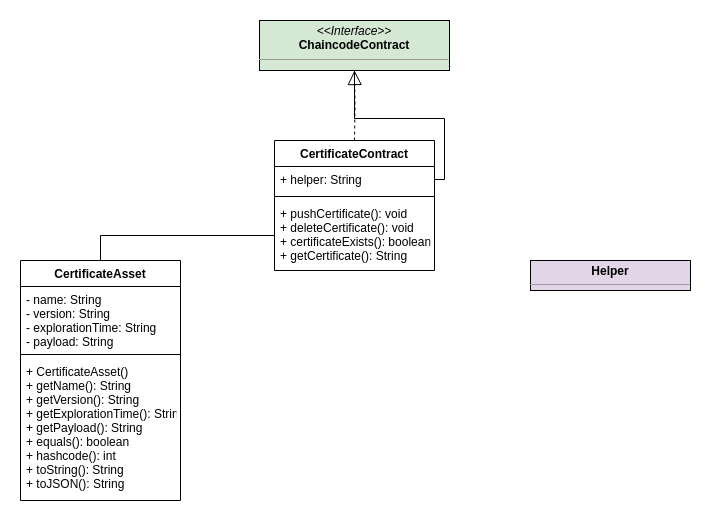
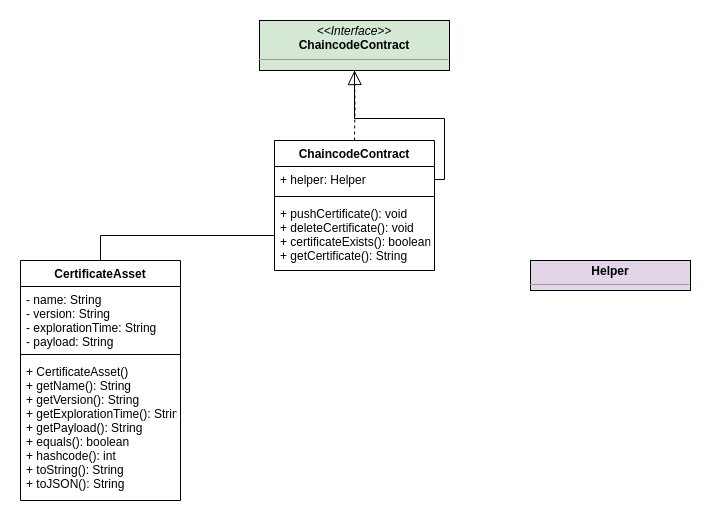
(354, 154) -> (354, 154)
(326, 180) -> (326, 180)
